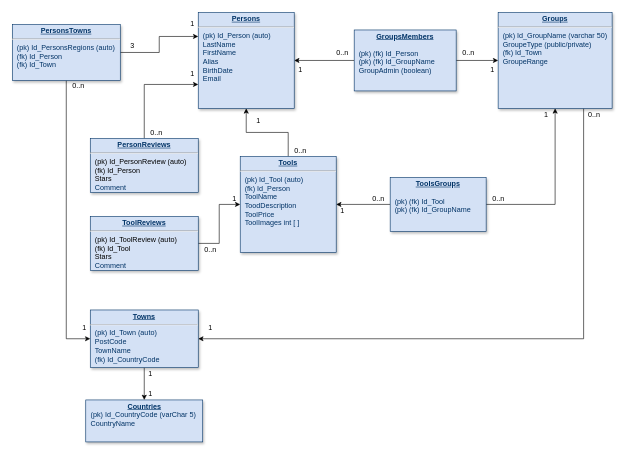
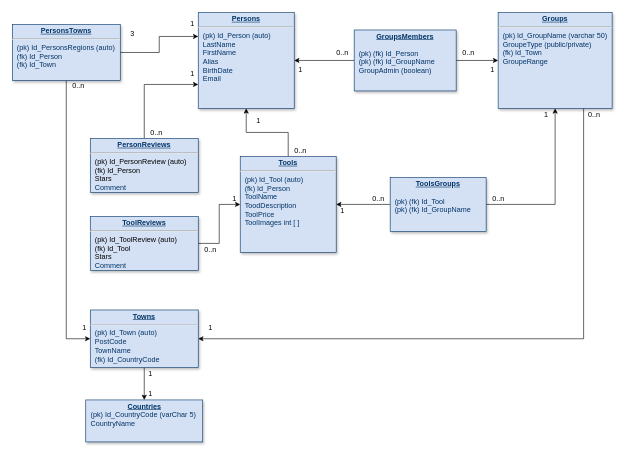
(132, 46) -> (132, 34)
